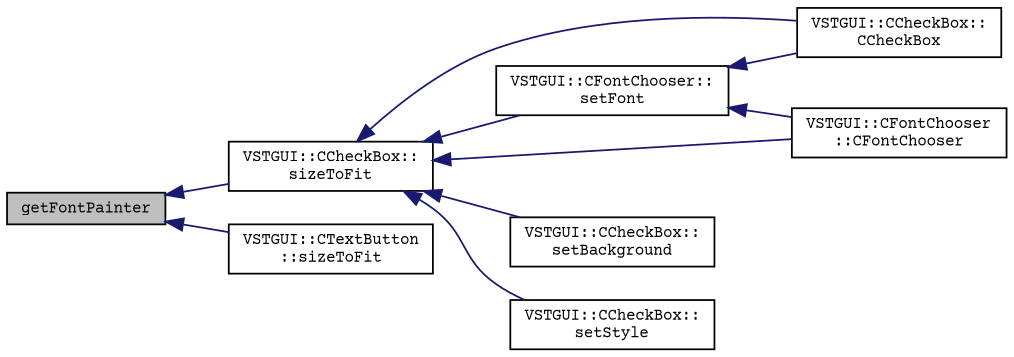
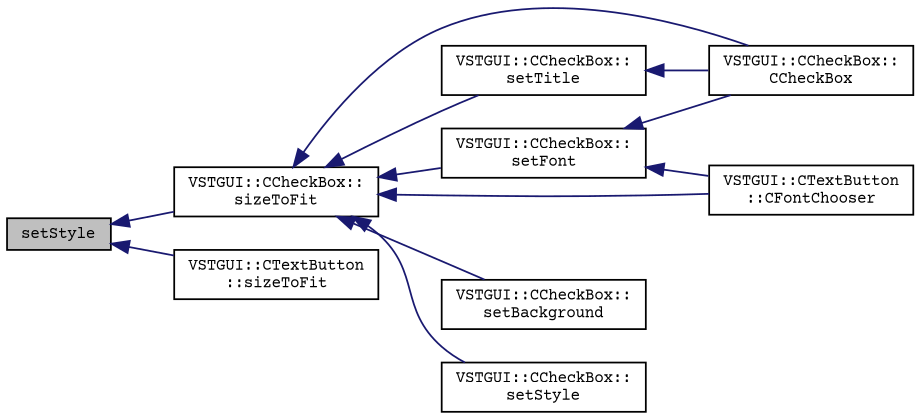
none -> (544, 70)
(612, 91) -> (544, 153)
(899, 133) -> (811, 190)
(86, 209) -> (59, 234)
